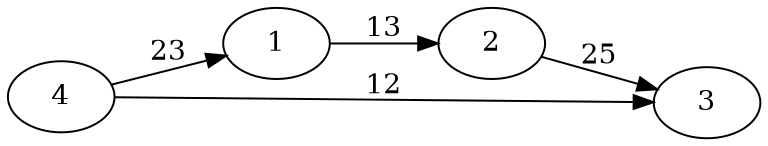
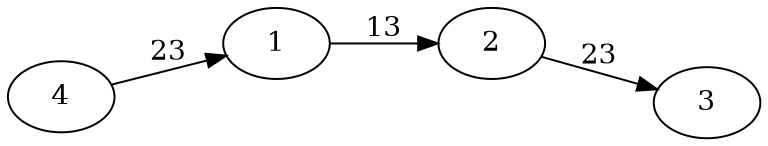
(599, 56) -> (599, 56)
(374, 100) -> none
